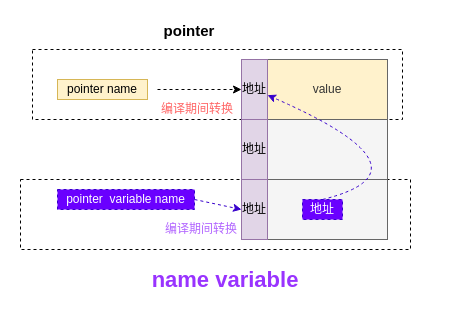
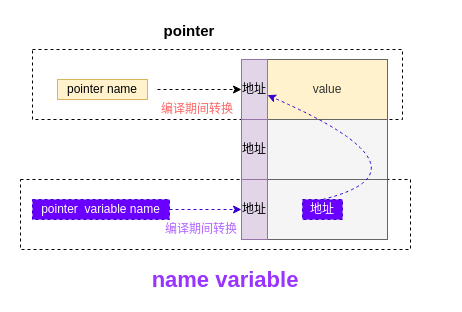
(126, 200) -> (101, 210)
